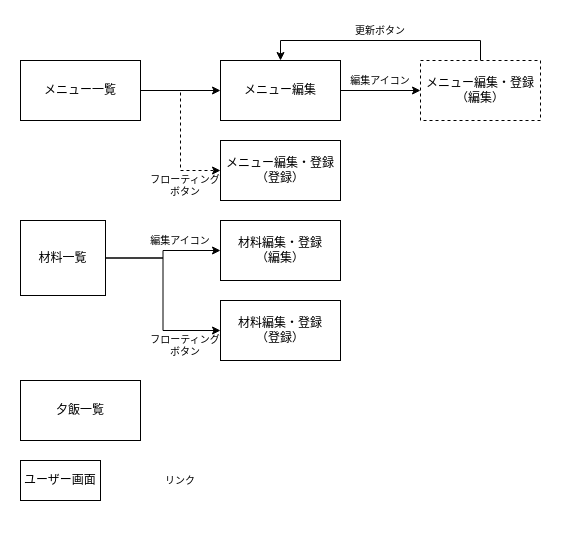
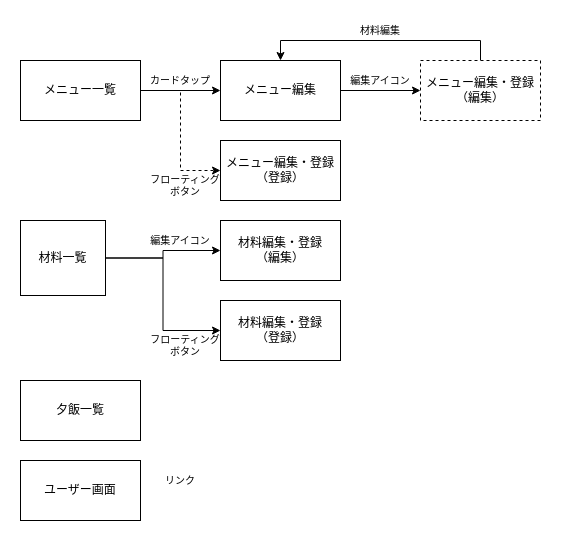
(381, 31) -> (381, 31)
none -> (181, 81)
(61, 481) -> (81, 491)
